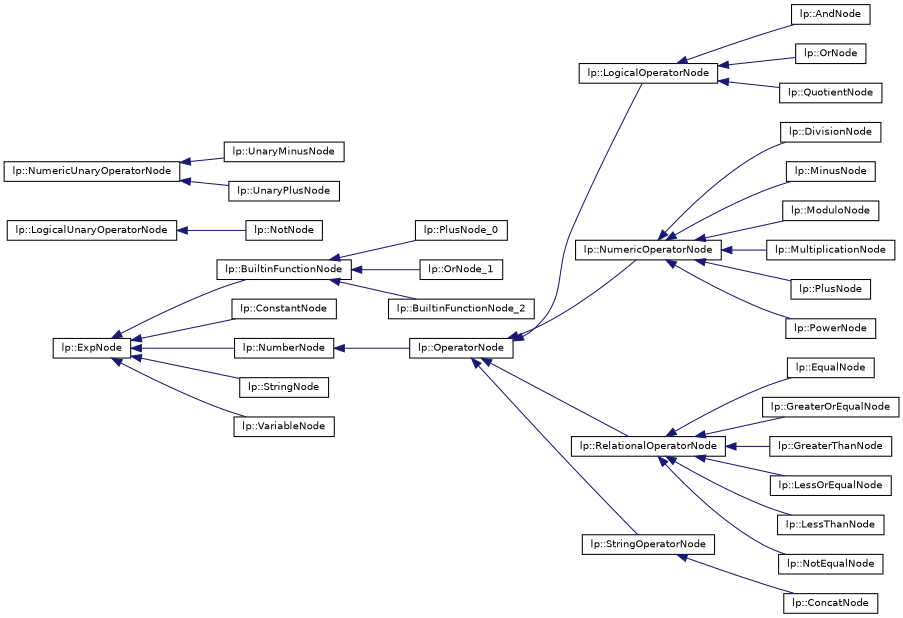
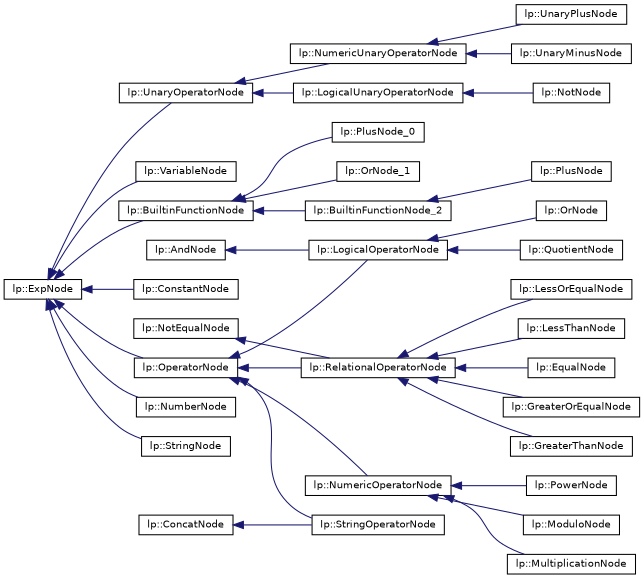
(740, 41) -> (272, 250)
none -> (186, 93)
(831, 132) -> none
(831, 172) -> none
(748, 272) -> (485, 189)
(377, 348) -> (100, 337)
(721, 516) -> (288, 349)
(740, 577) -> (278, 525)
